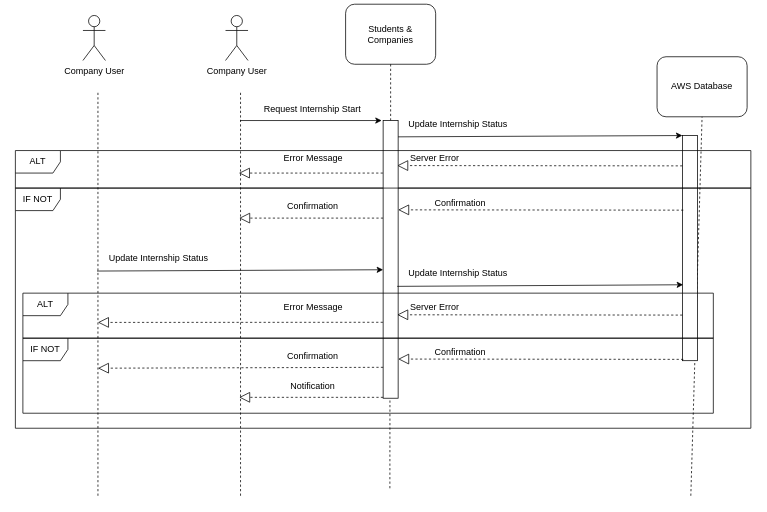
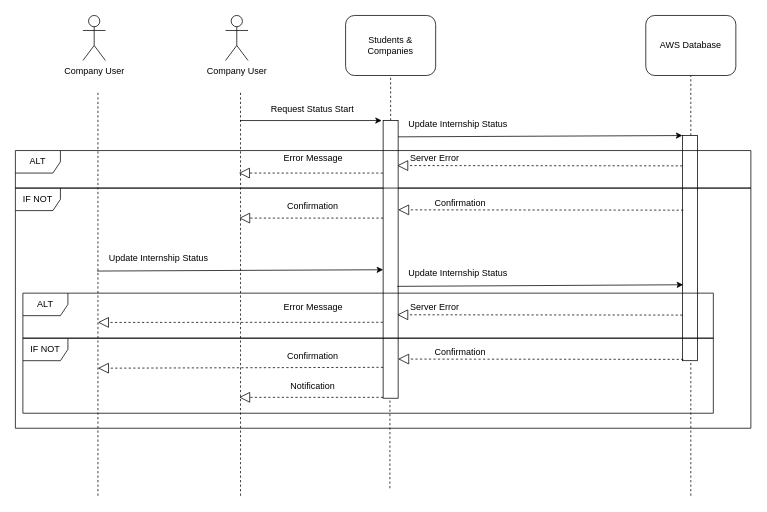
(390, 34) -> (390, 45)
(702, 87) -> (690, 45)
(312, 109) -> (312, 109)
